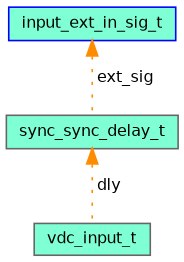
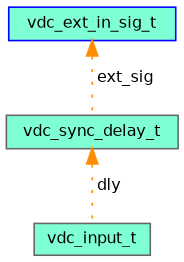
(92, 24) -> (92, 24)
(92, 132) -> (92, 132)
